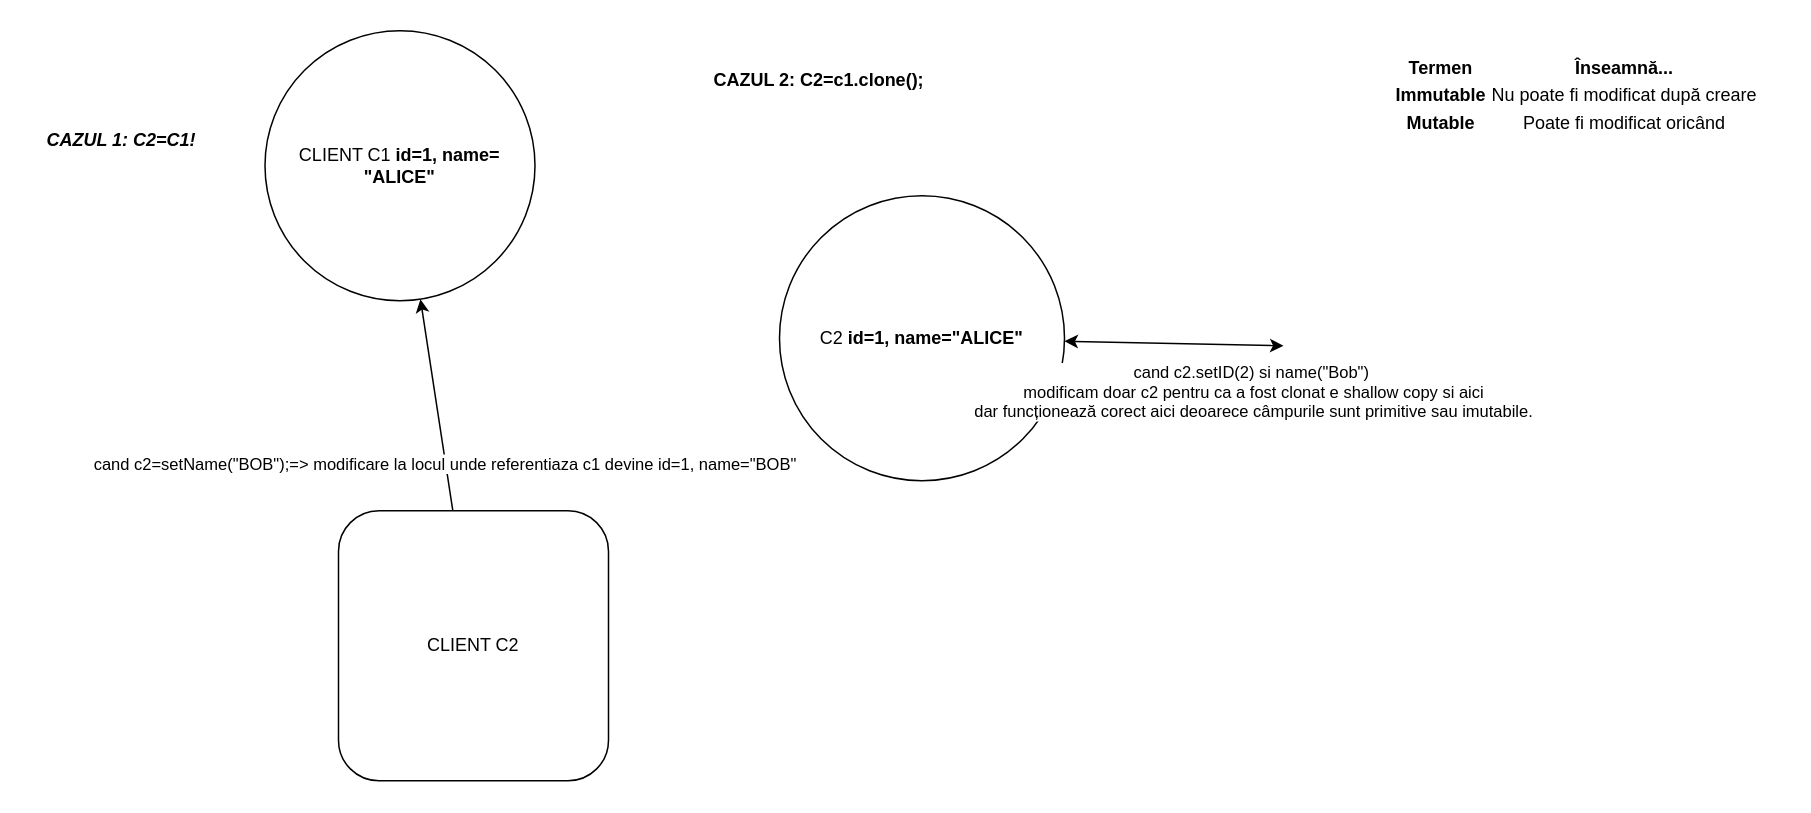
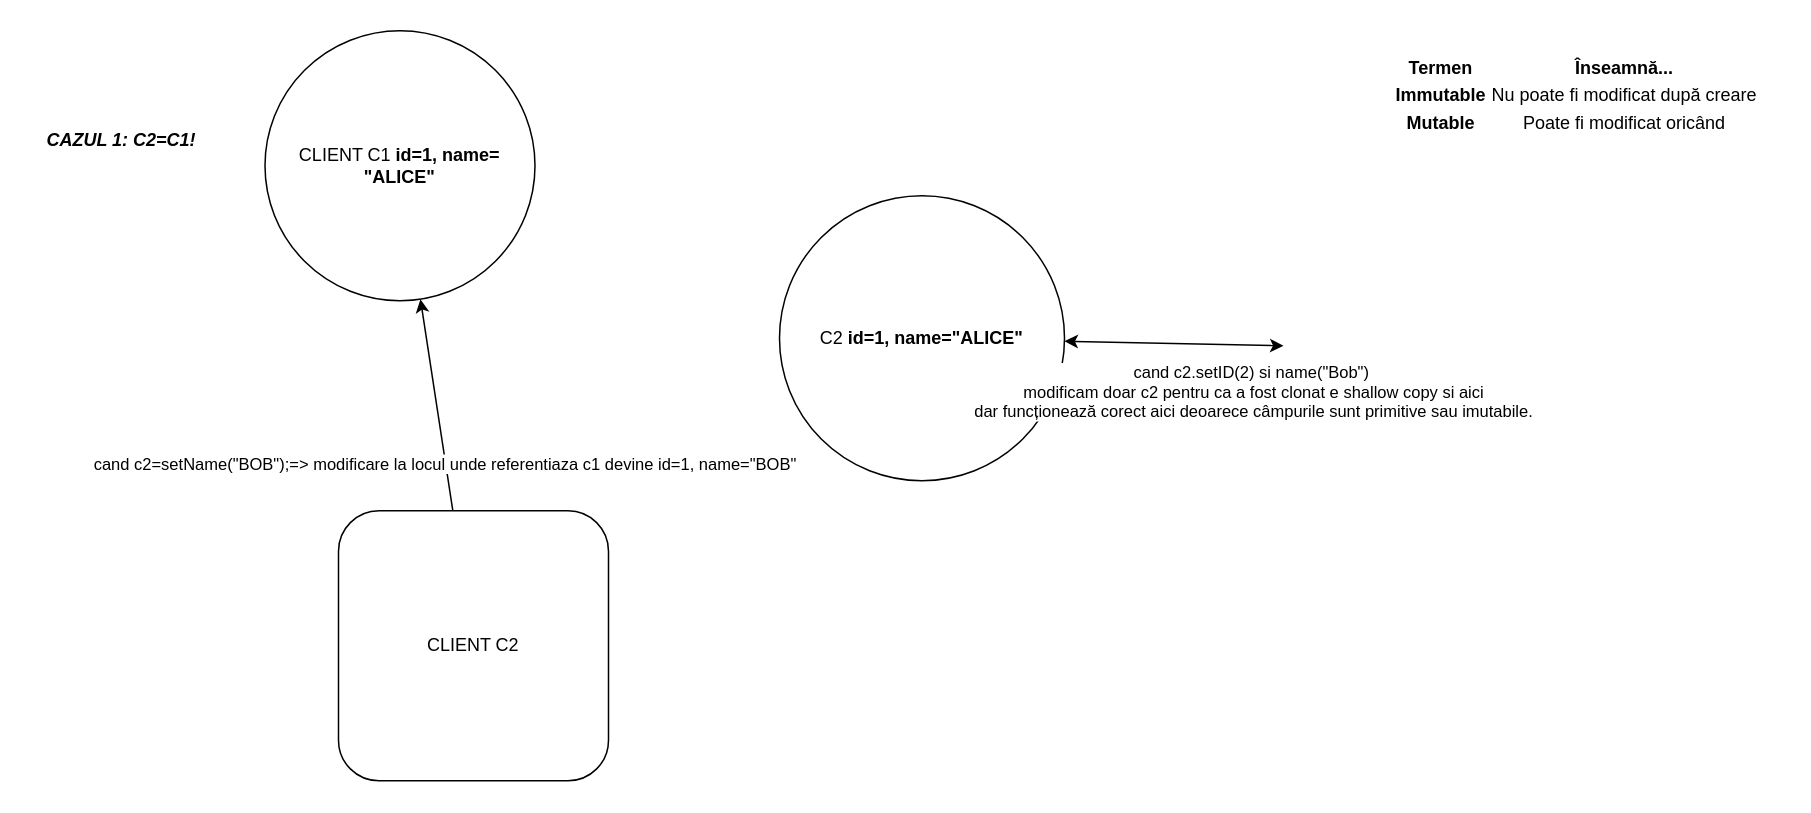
(818, 80) -> none
